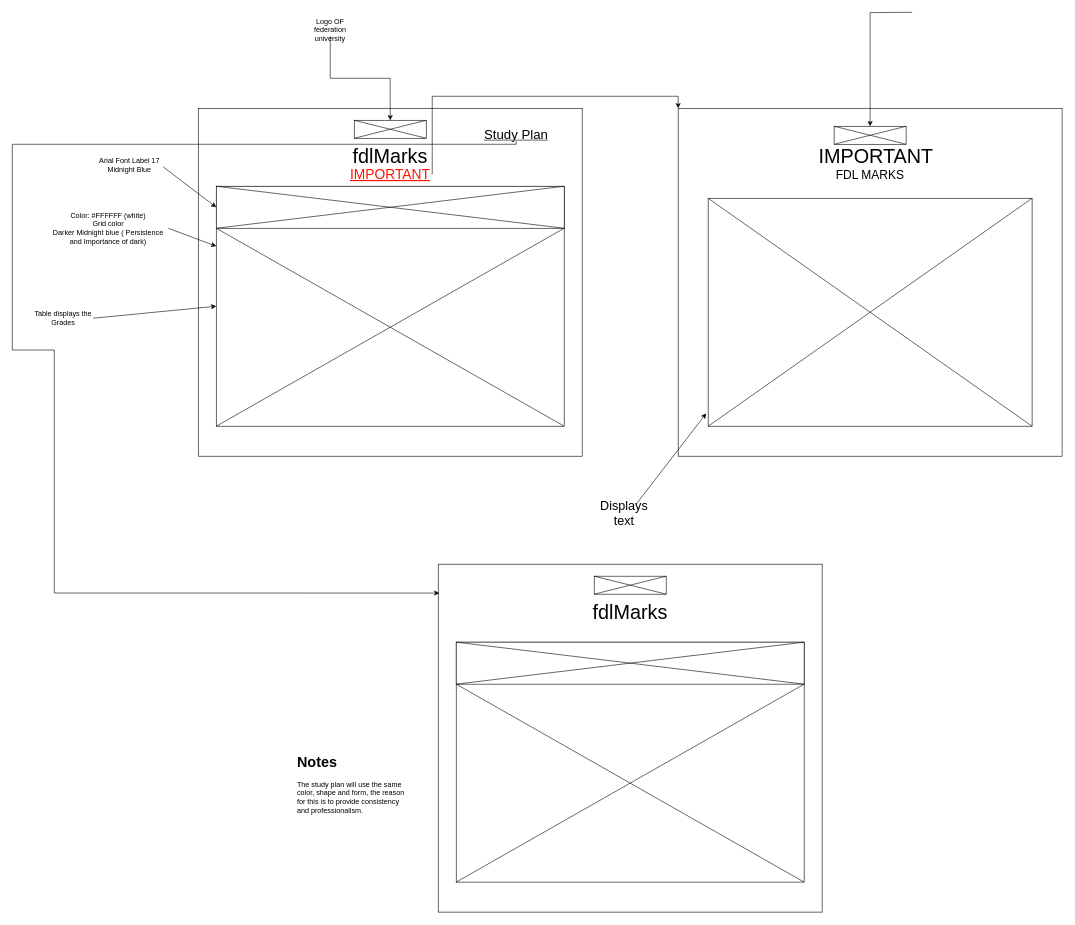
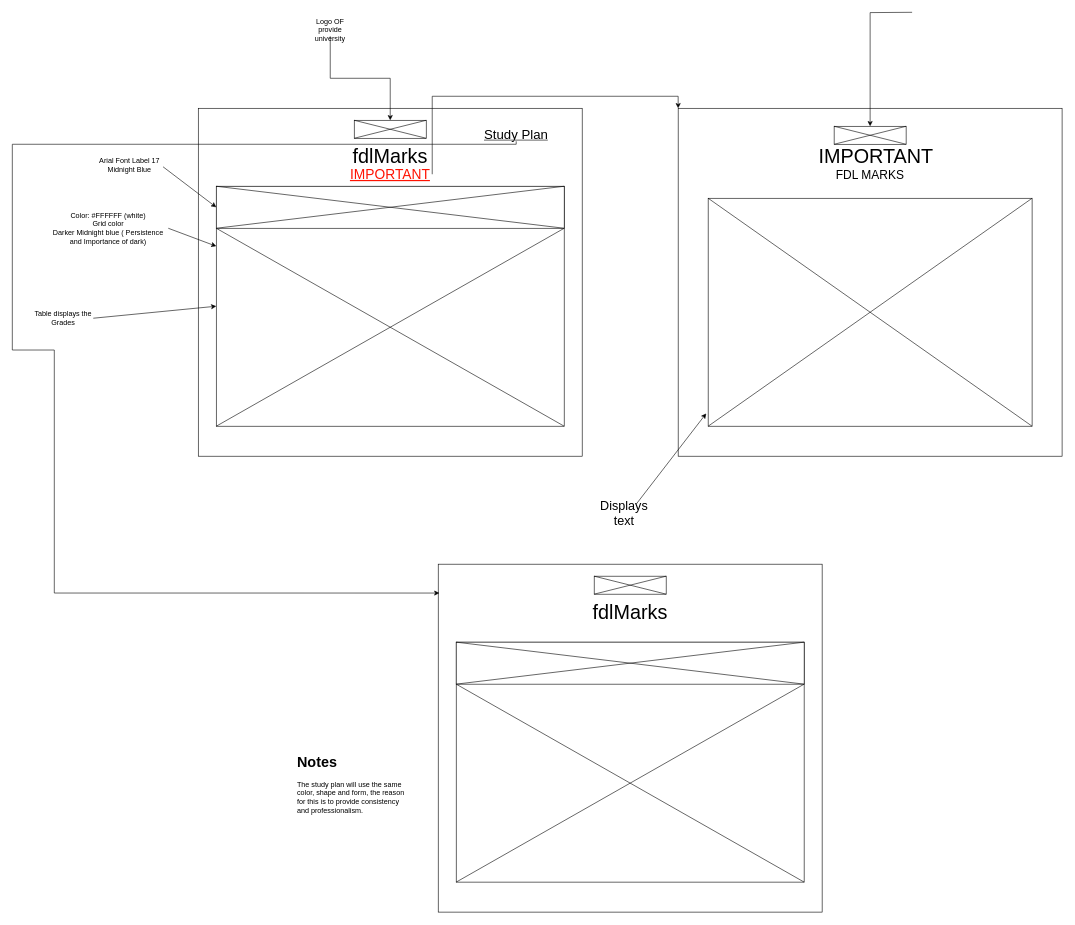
(330, 30) -> (330, 30)
